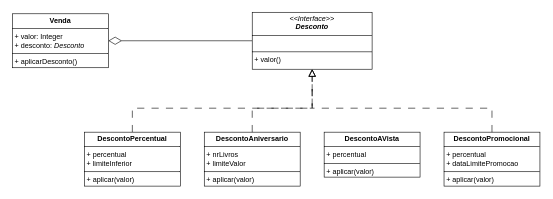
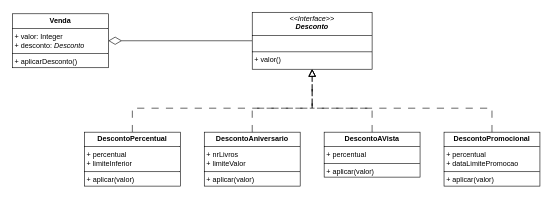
none -> (372, 123)
